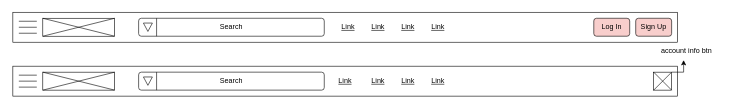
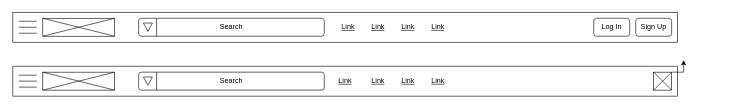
(612, 27) -> (612, 27)
(654, 27) -> (654, 27)
(687, 51) -> none
